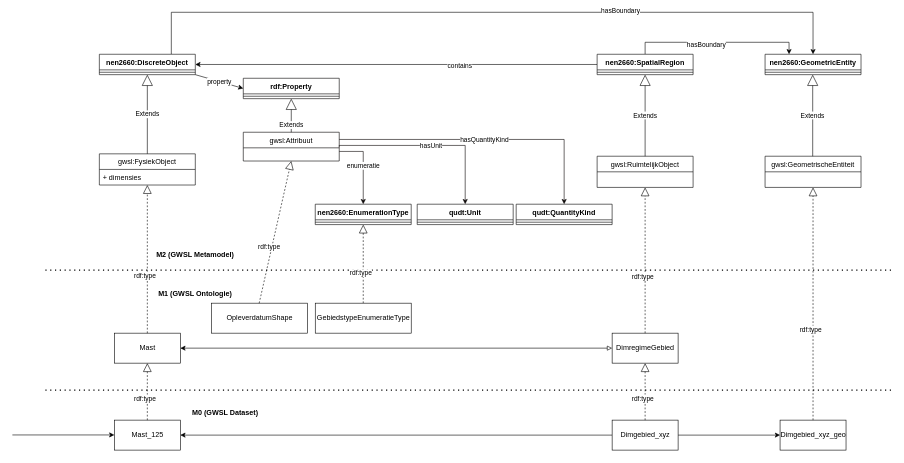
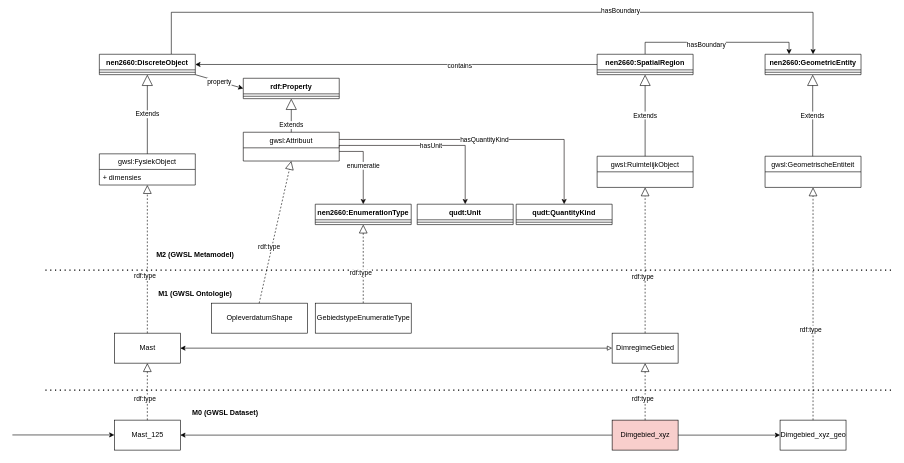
(645, 435) -> (645, 435)
